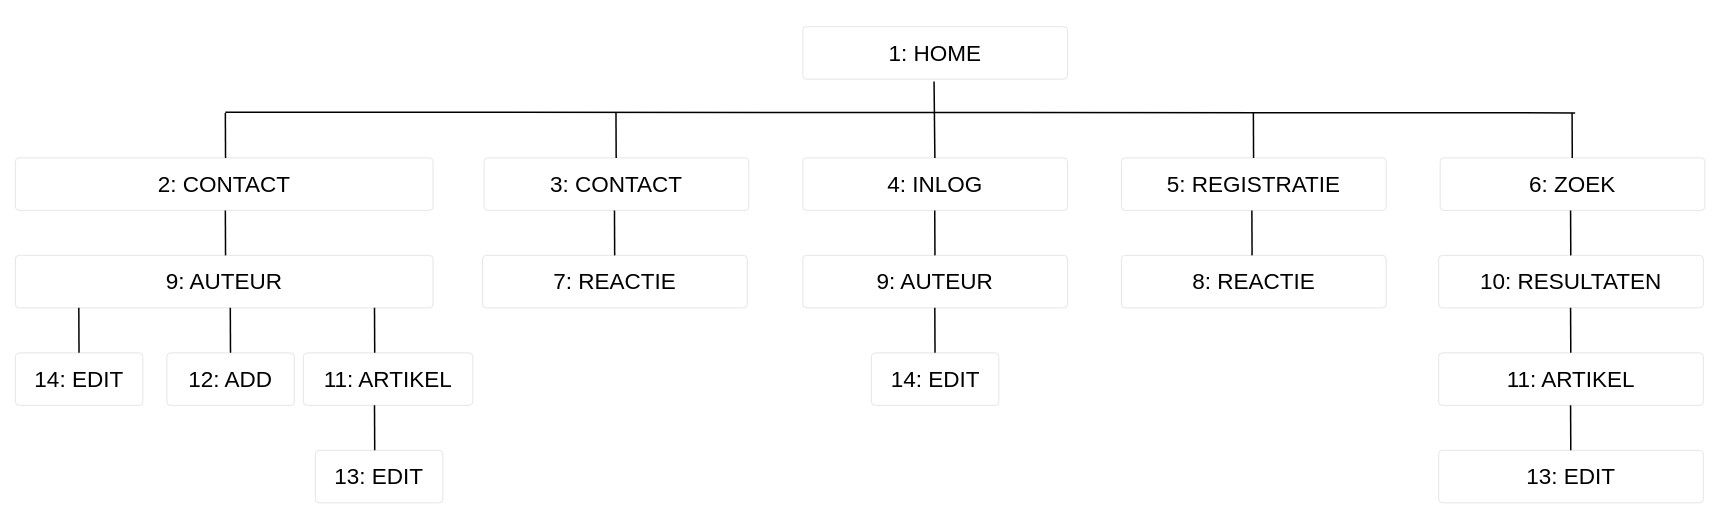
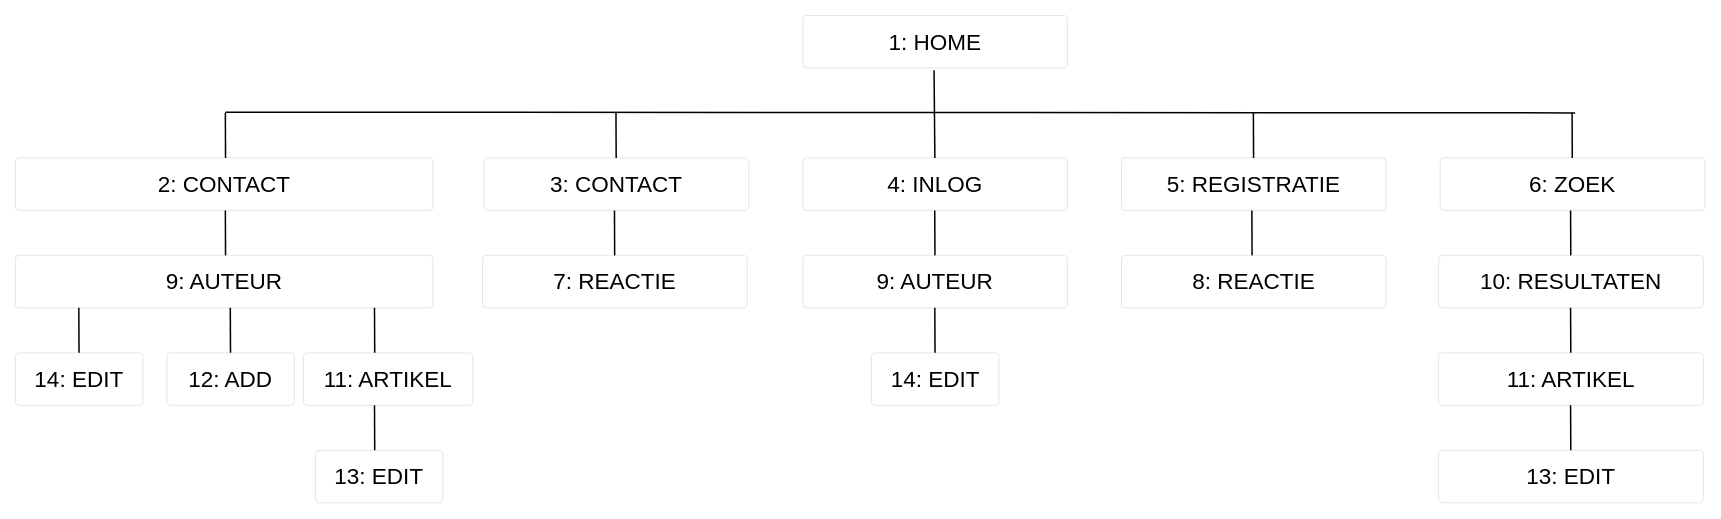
(935, 53) -> (935, 42)
